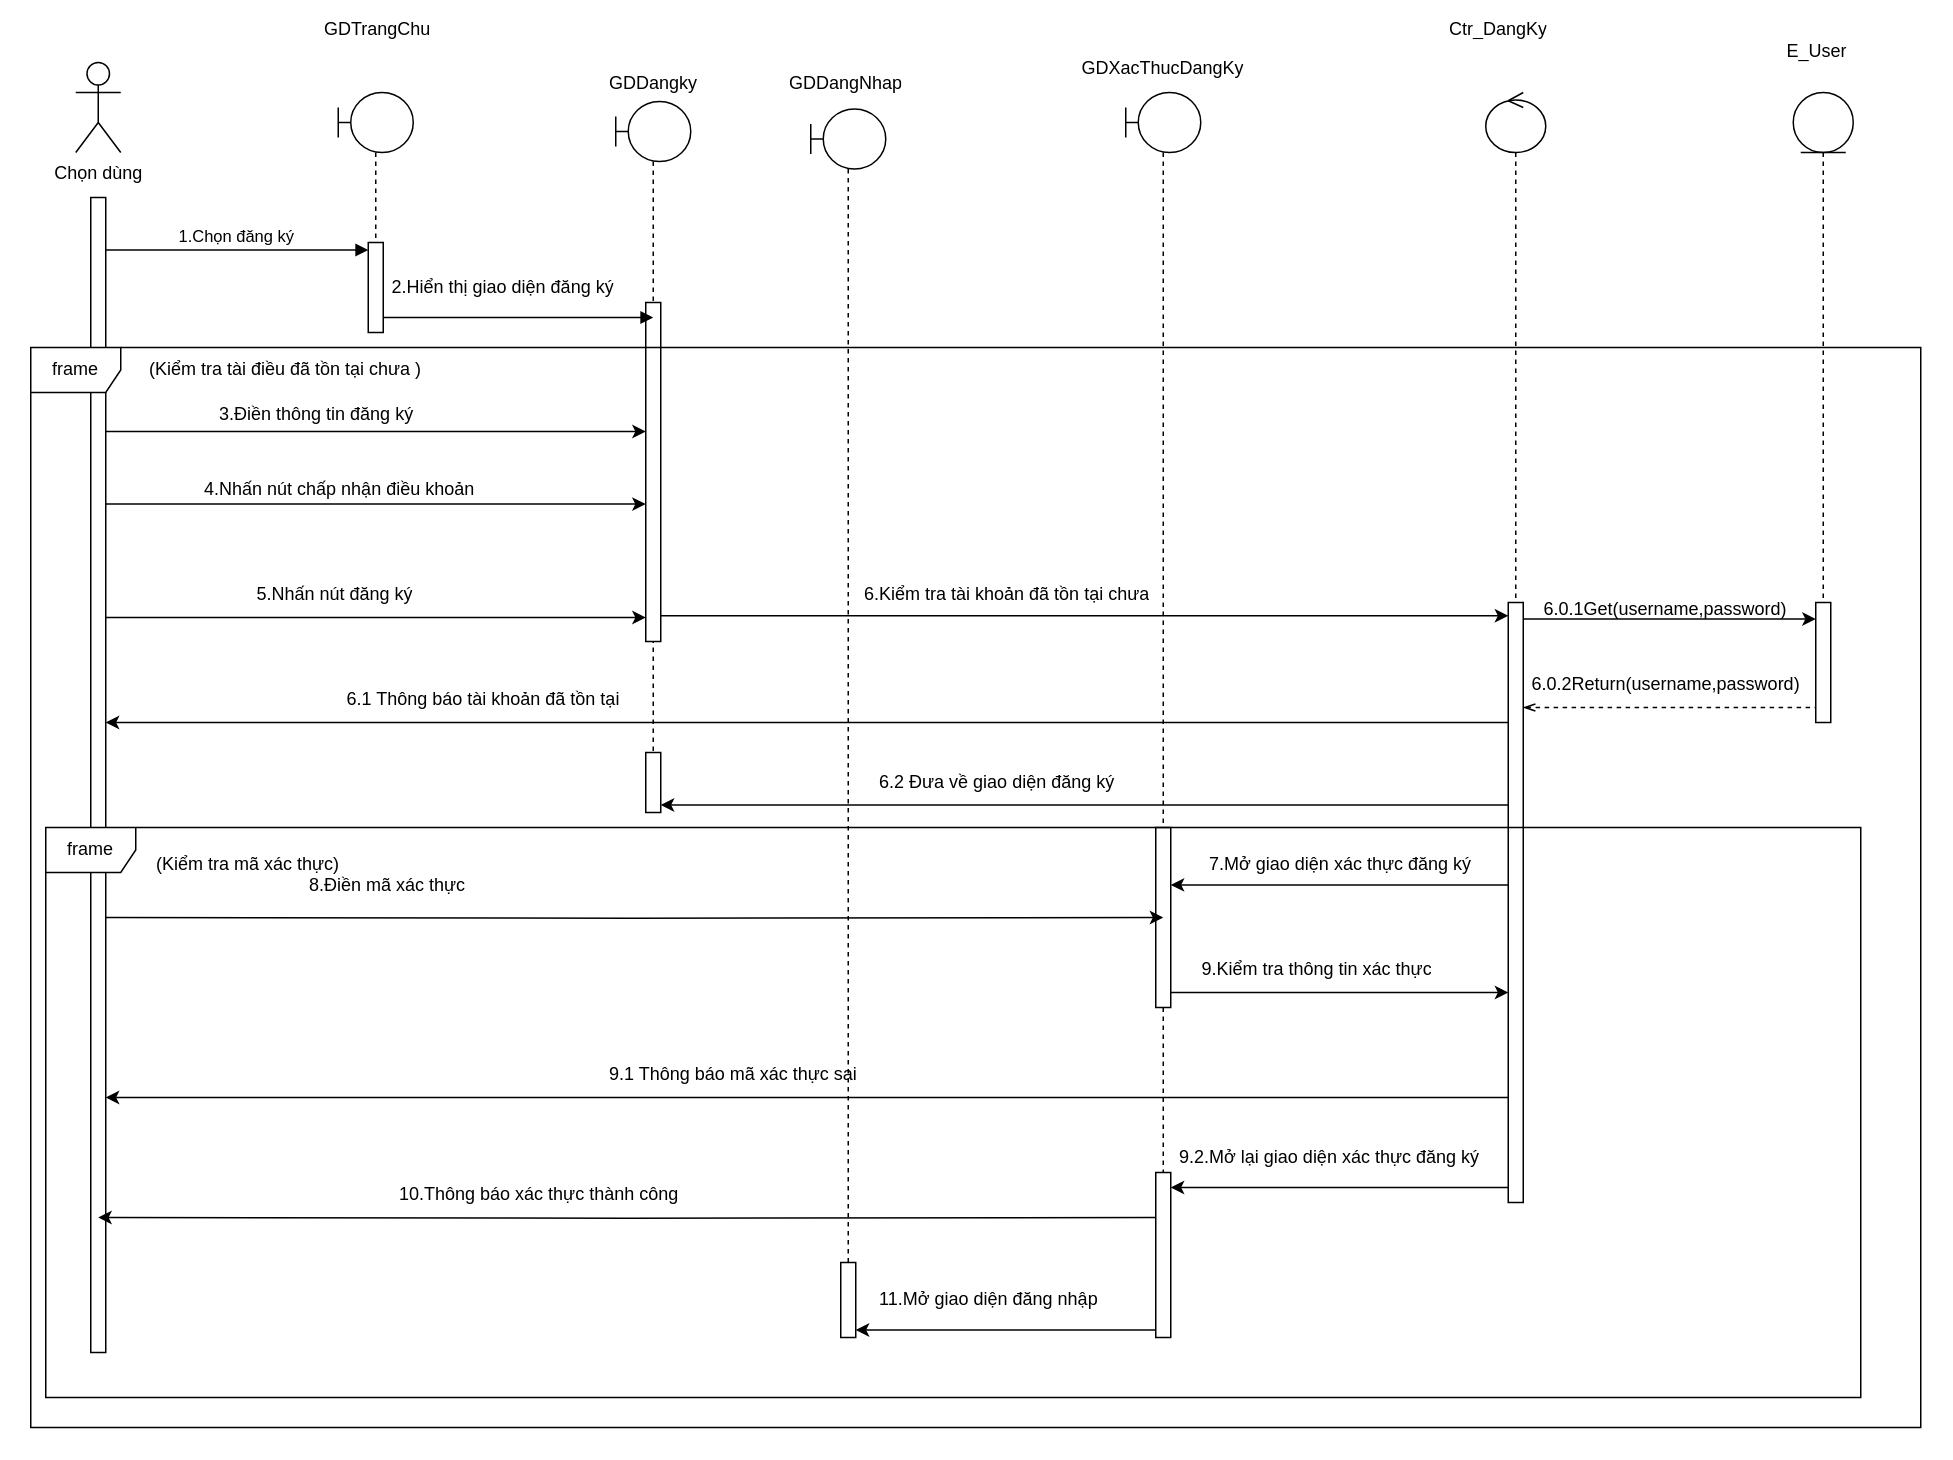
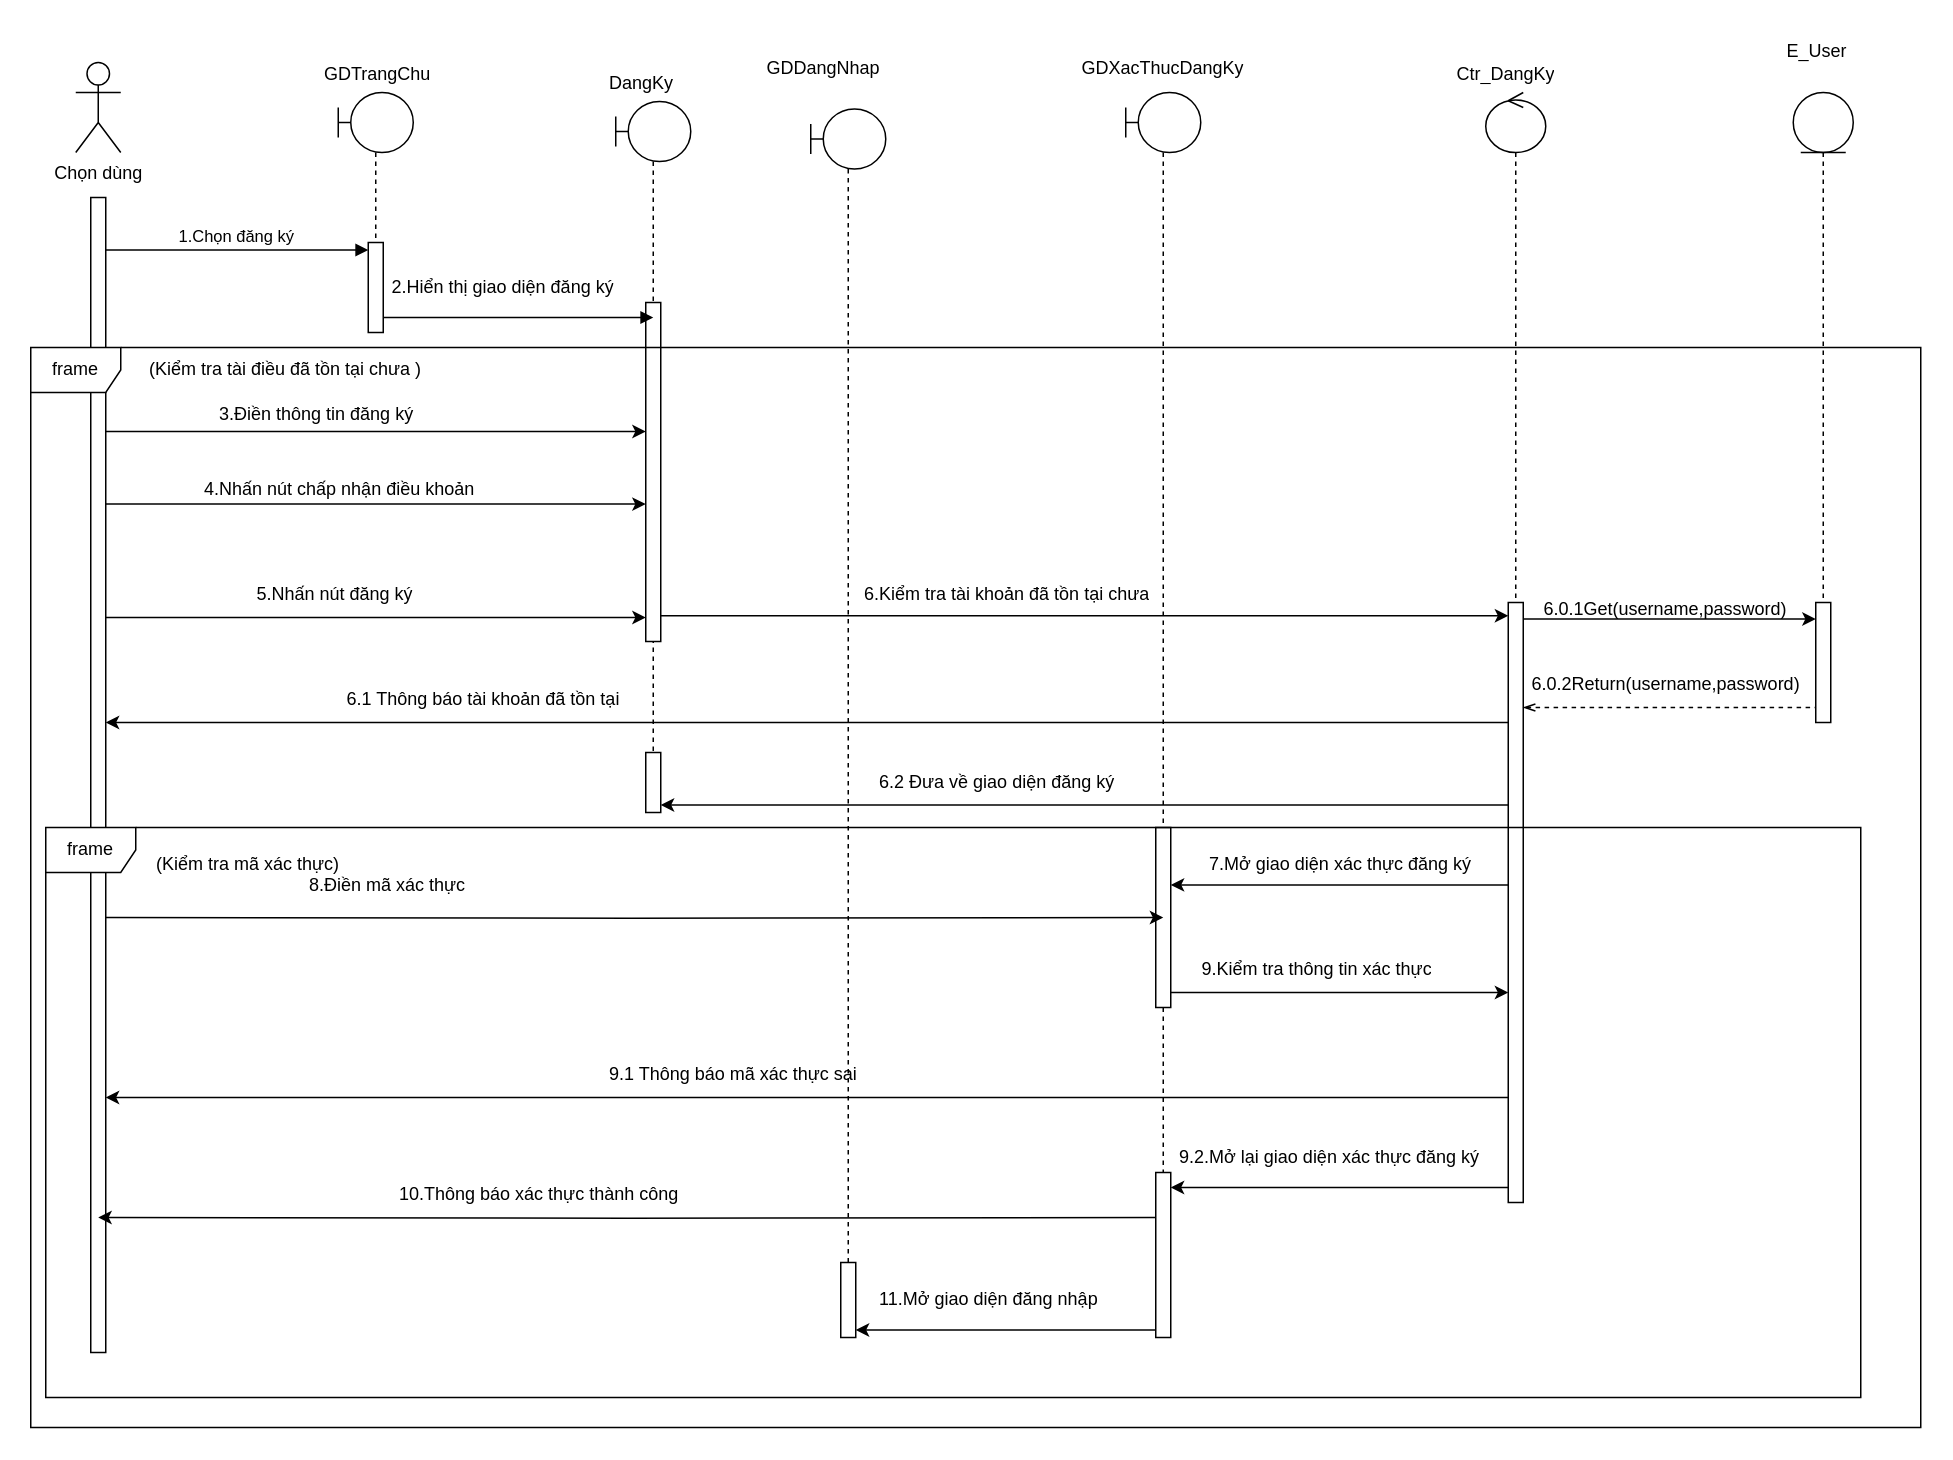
(391, 28) -> (391, 73)
(1508, 28) -> (1516, 73)
(856, 82) -> (833, 67)
(650, 84) -> (640, 84)
